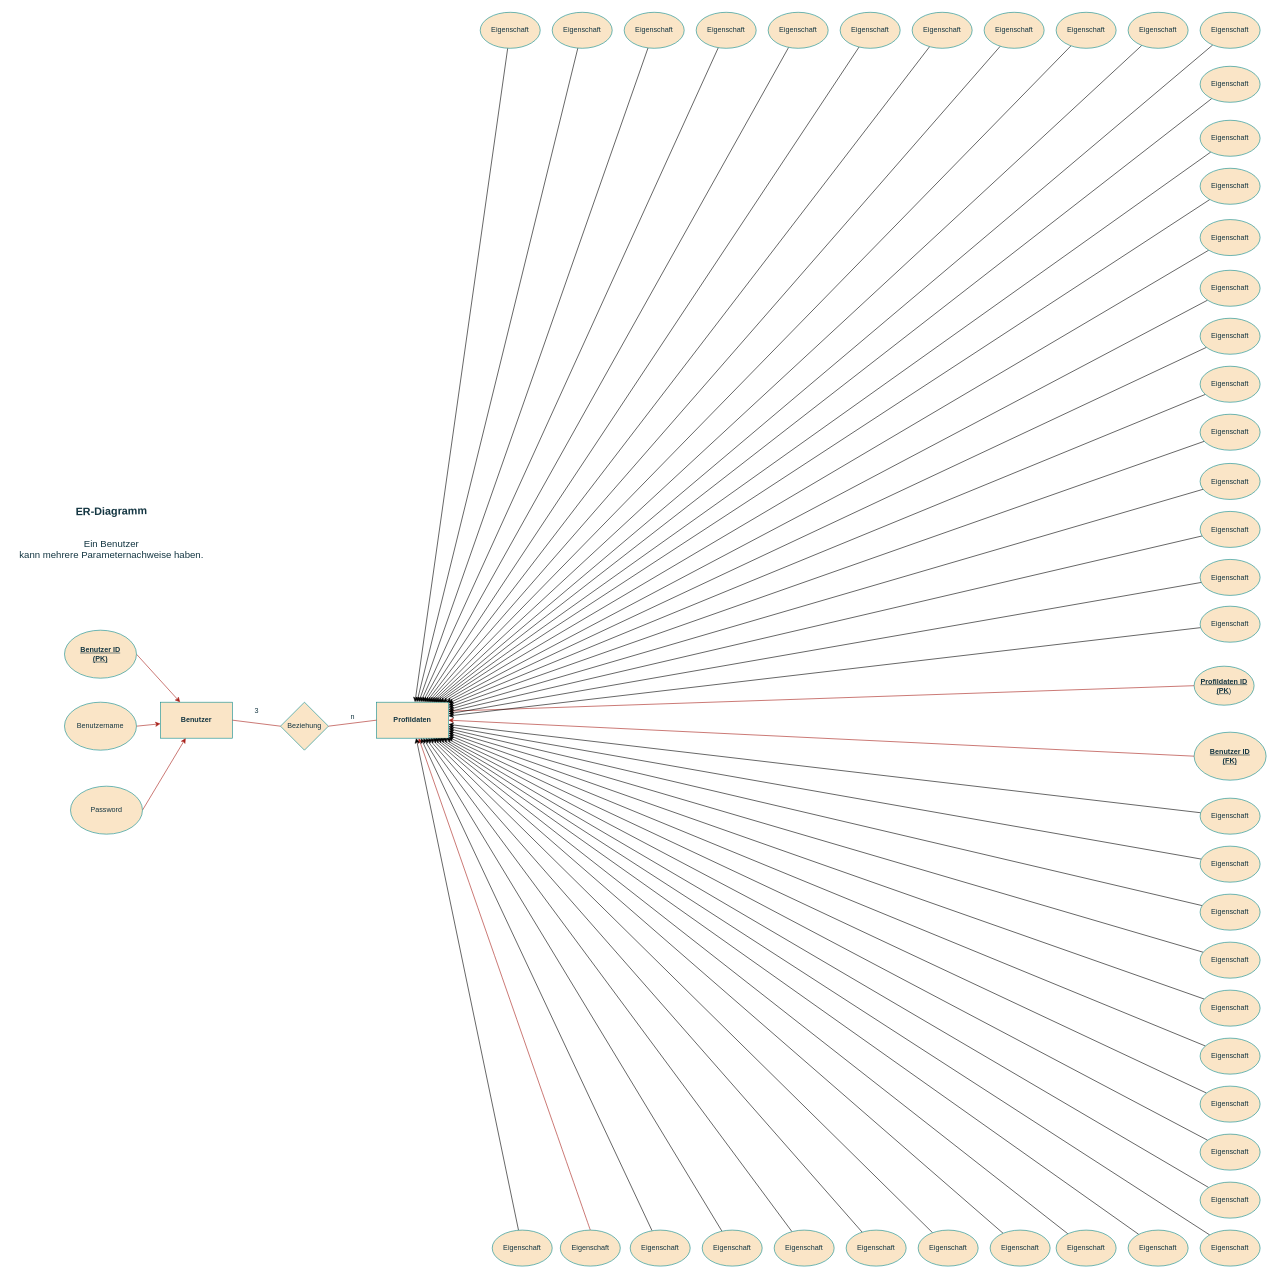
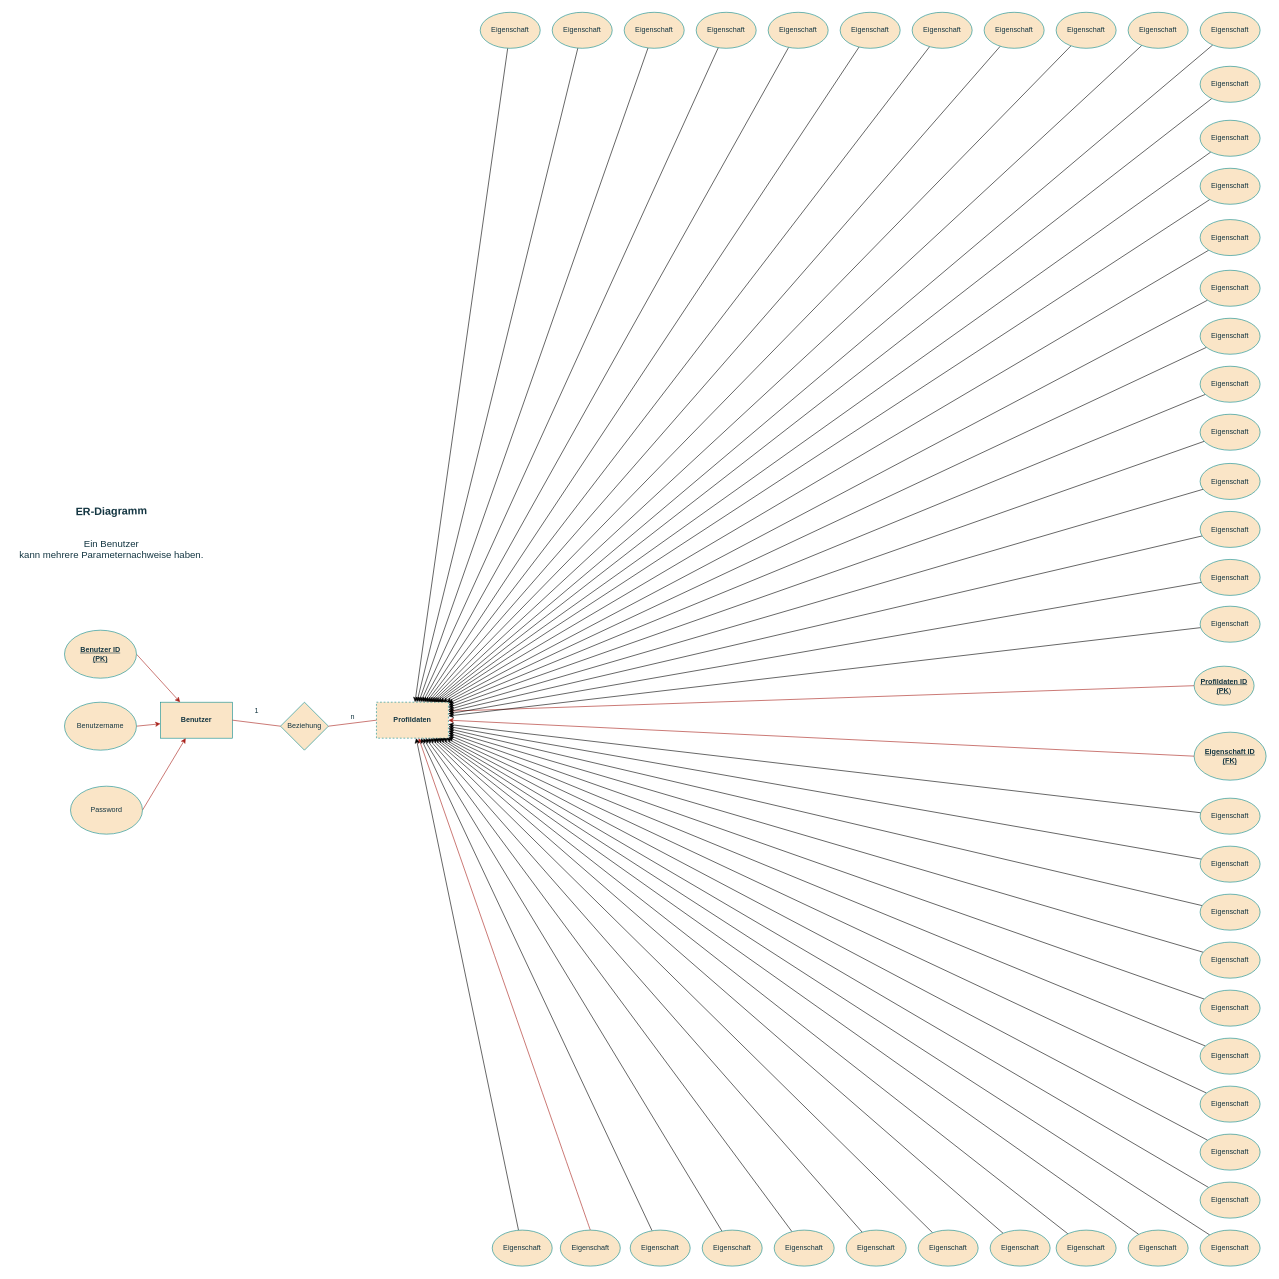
(257, 711) -> (257, 711)
(413, 720) -> (413, 720)
(1230, 756) -> (1230, 756)
